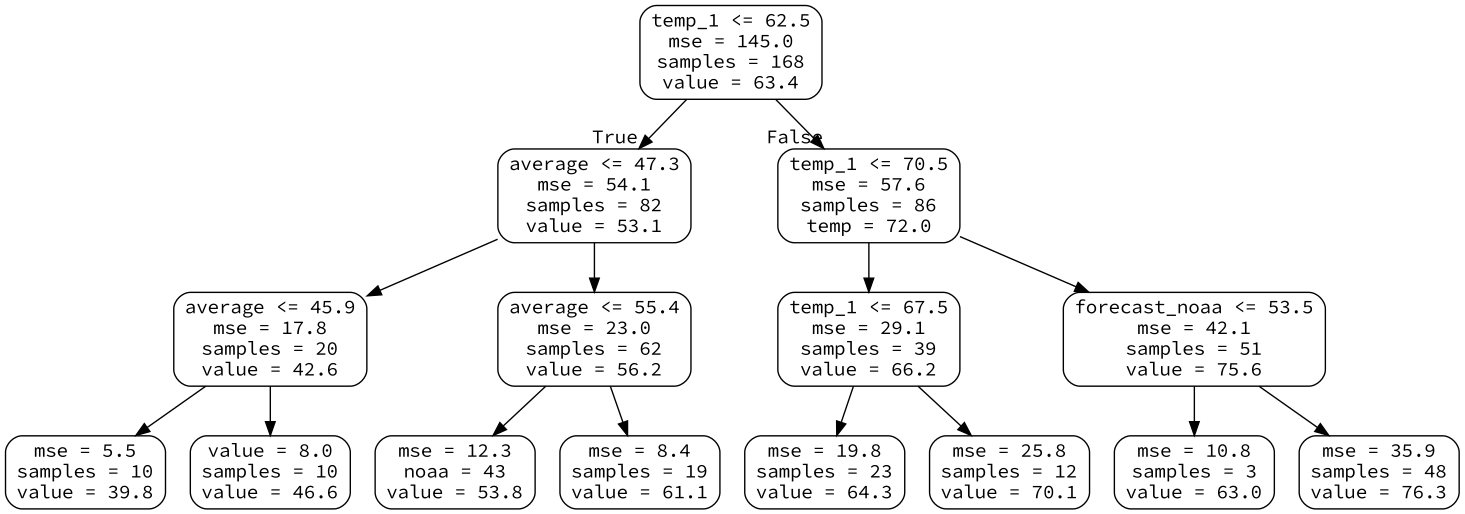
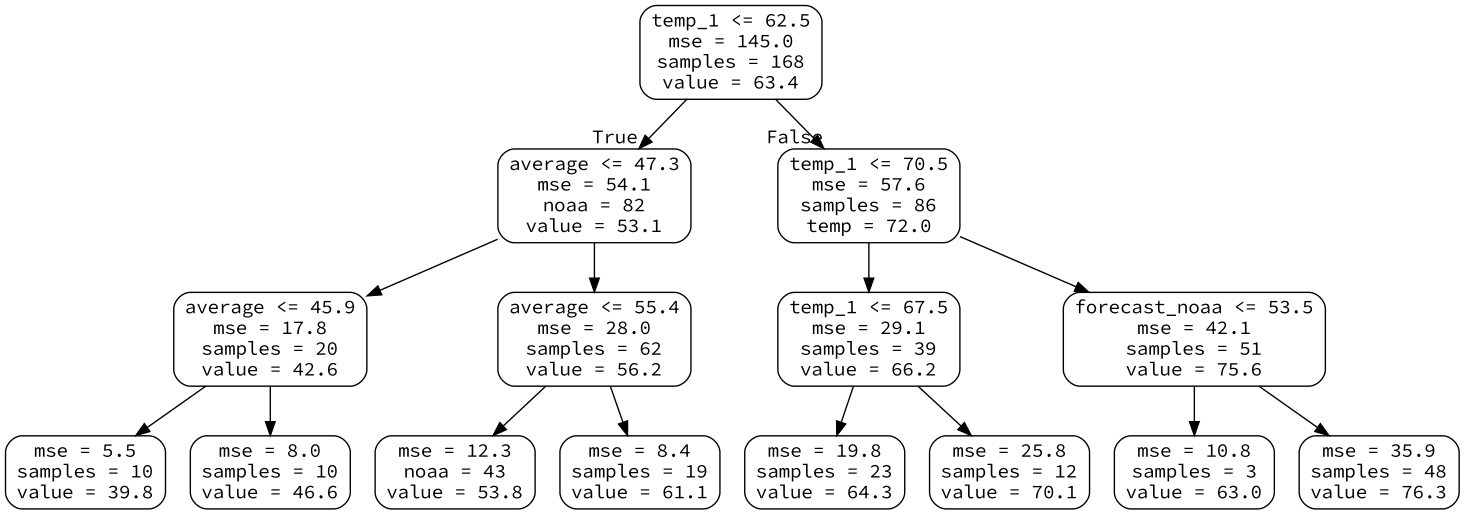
(594, 196) -> (594, 196)
(594, 339) -> (594, 339)
(270, 472) -> (270, 472)
